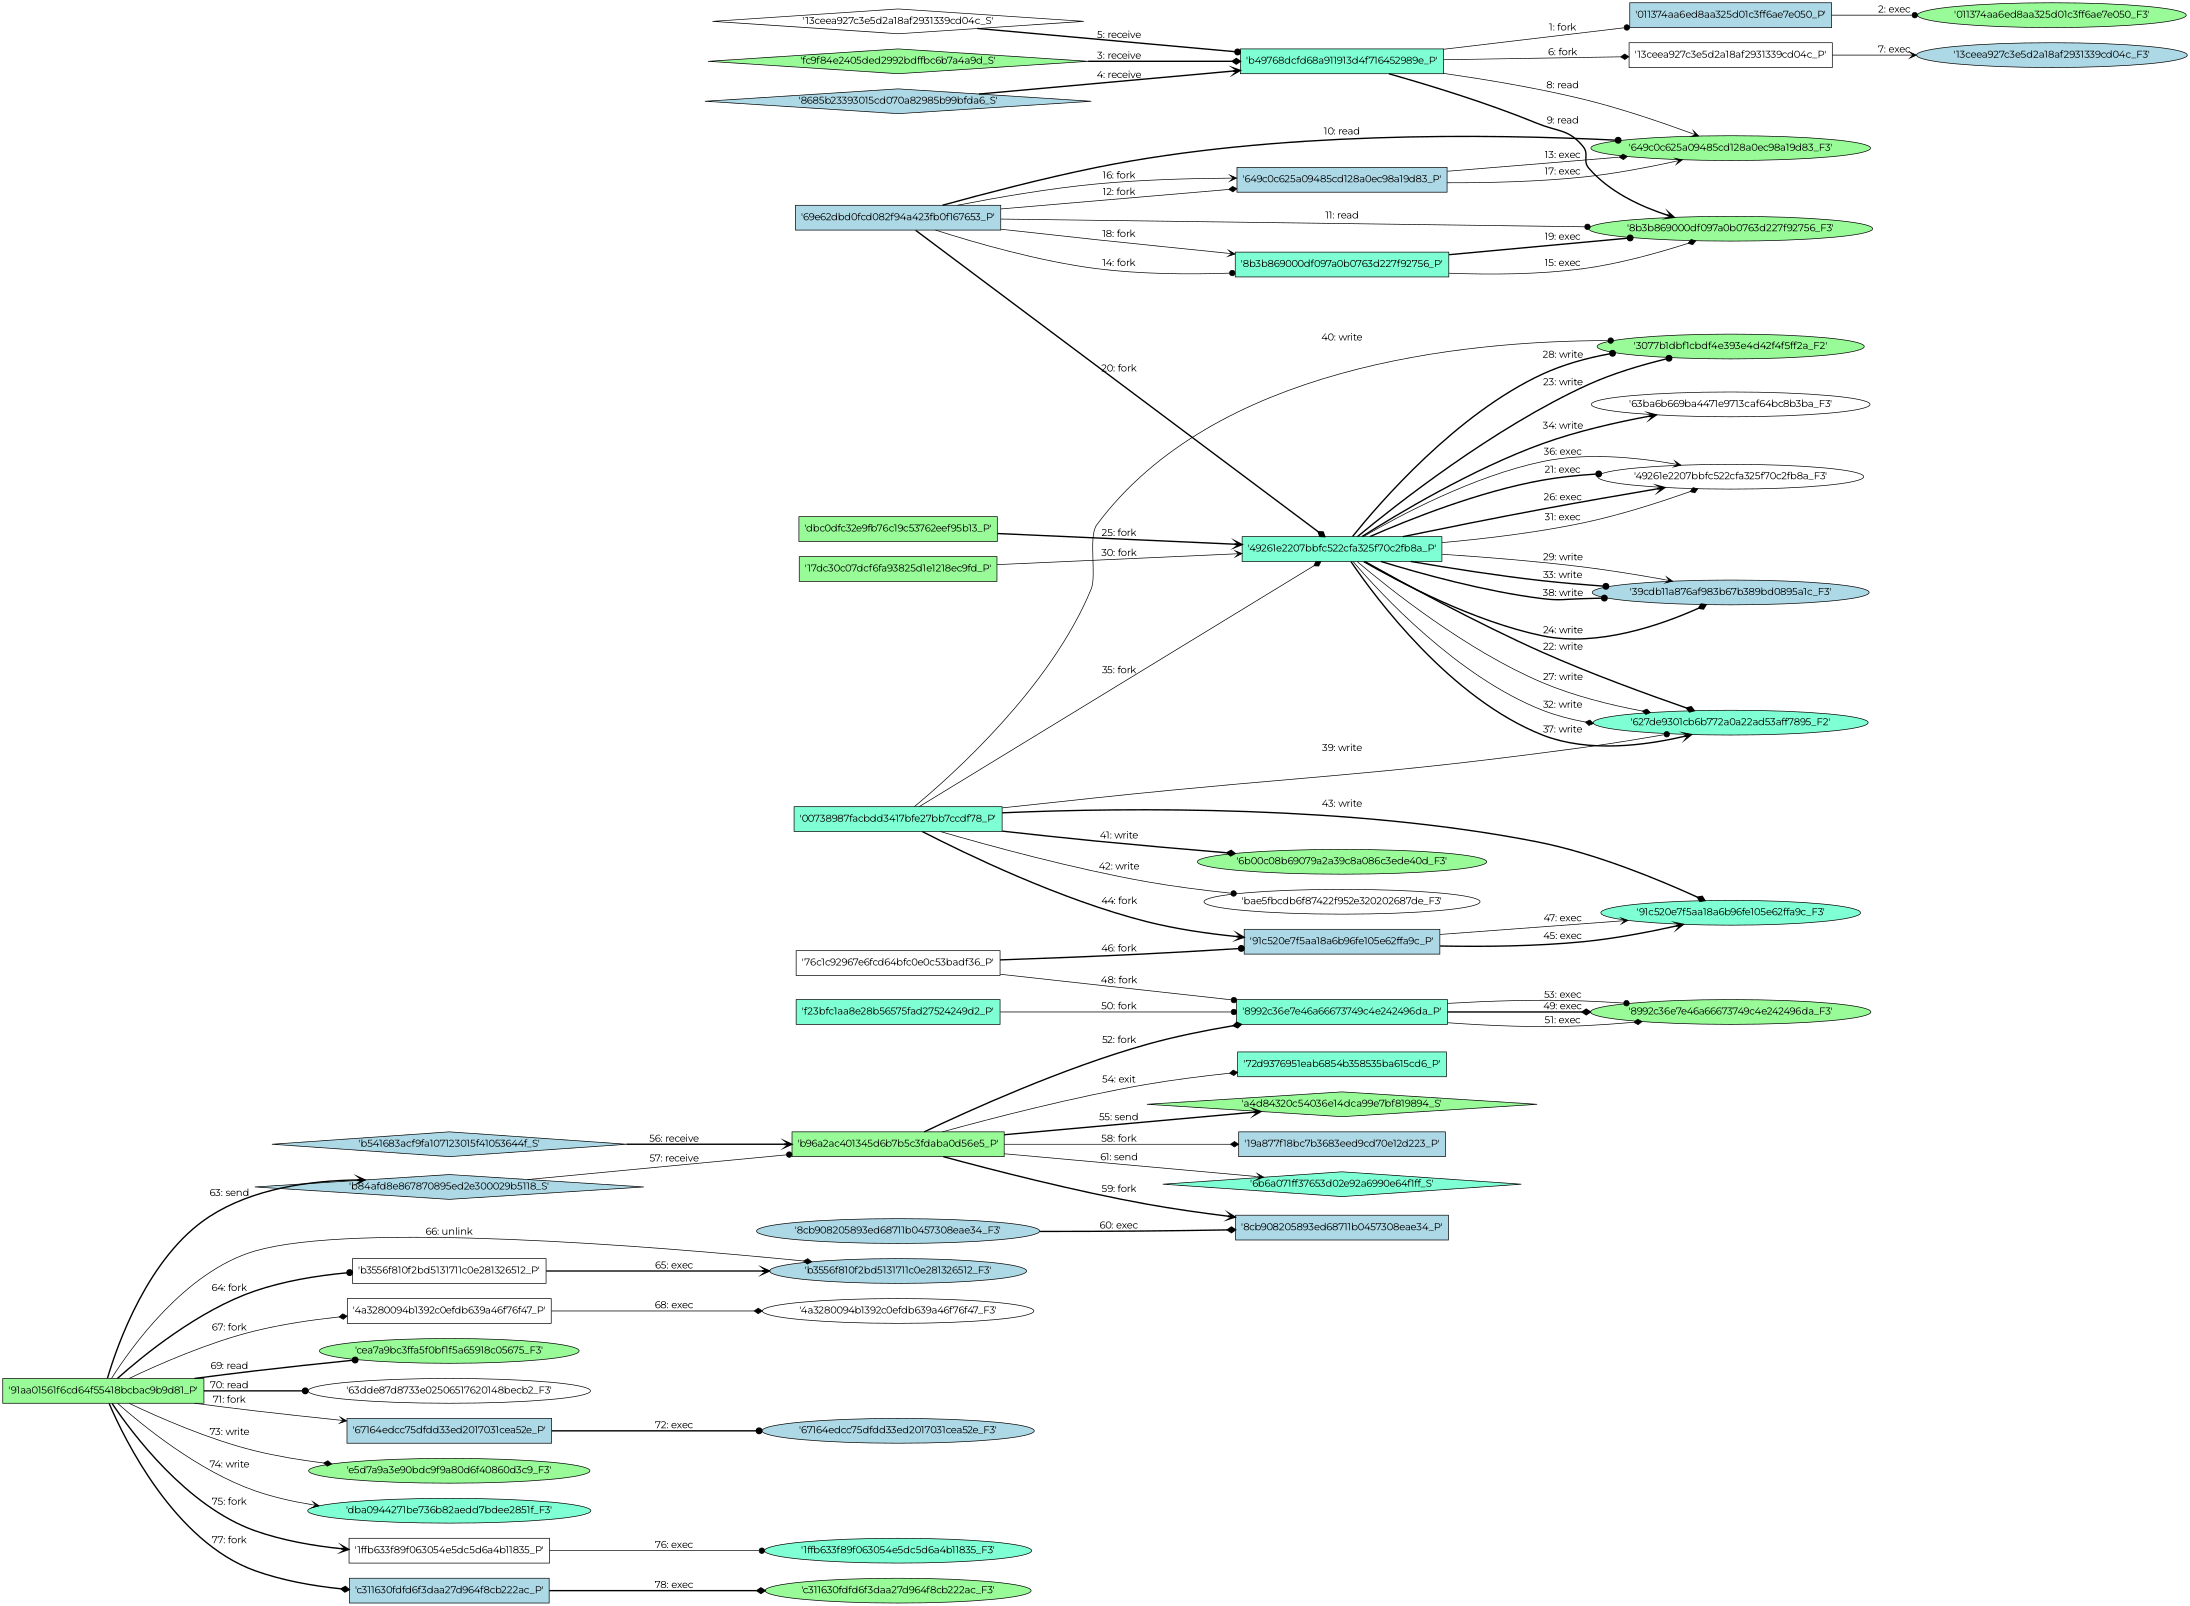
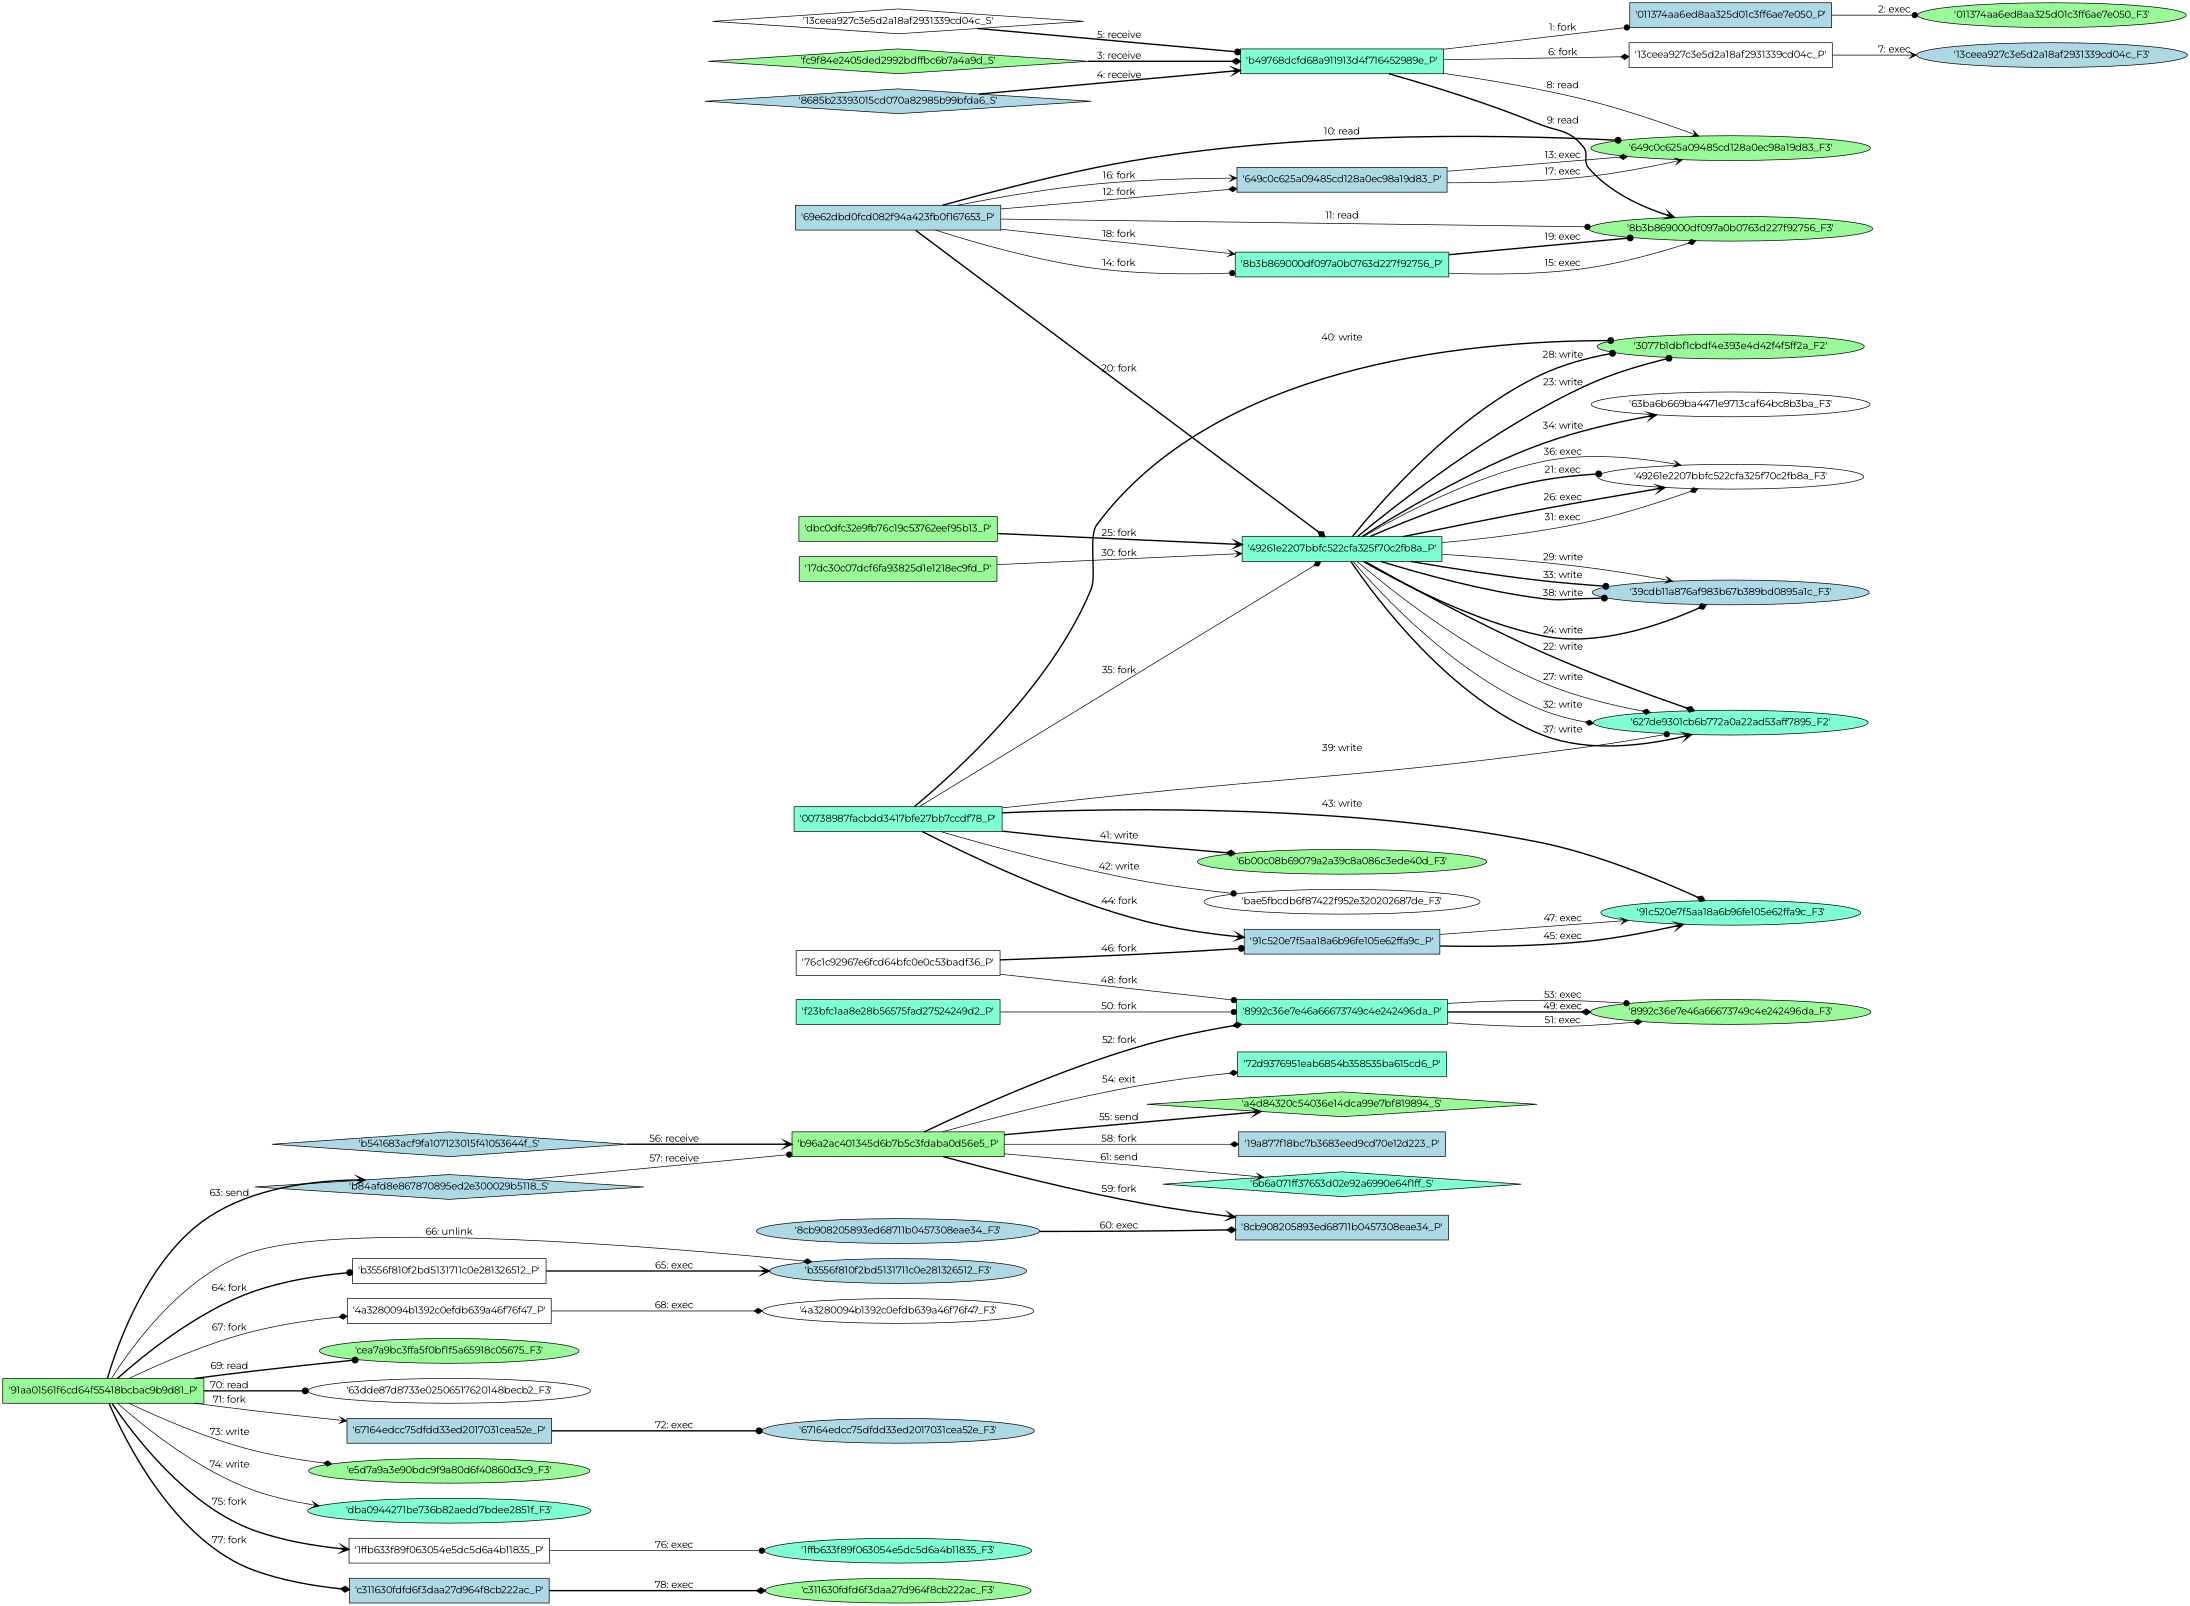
(1174, 452) -> (1174, 452)
